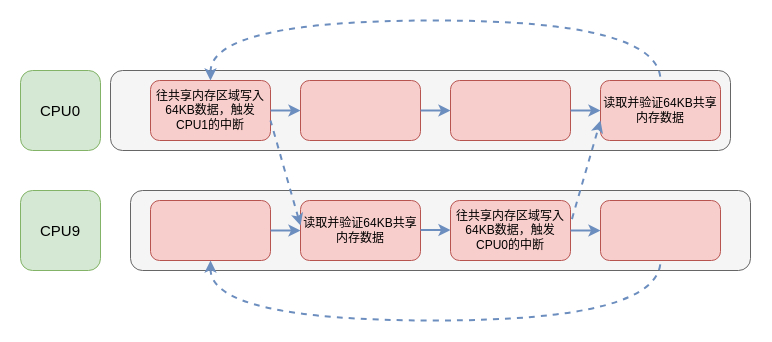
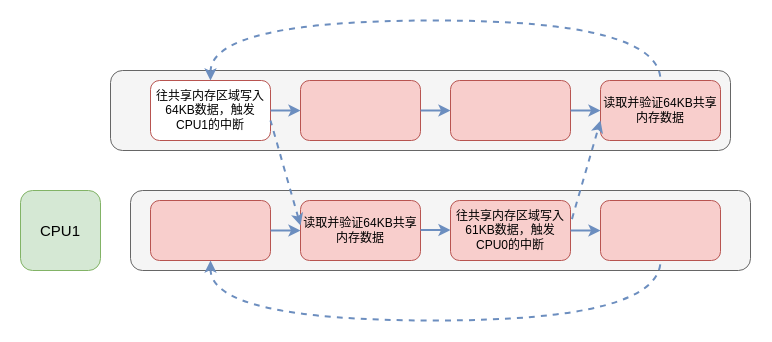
(61, 111) -> none
(211, 111) -> (211, 111)
(61, 231) -> (61, 231)
(511, 231) -> (511, 231)
